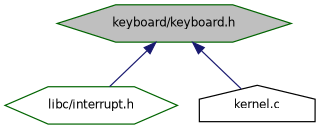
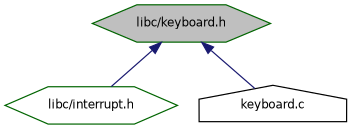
(174, 23) -> (181, 23)
(257, 105) -> (273, 105)
